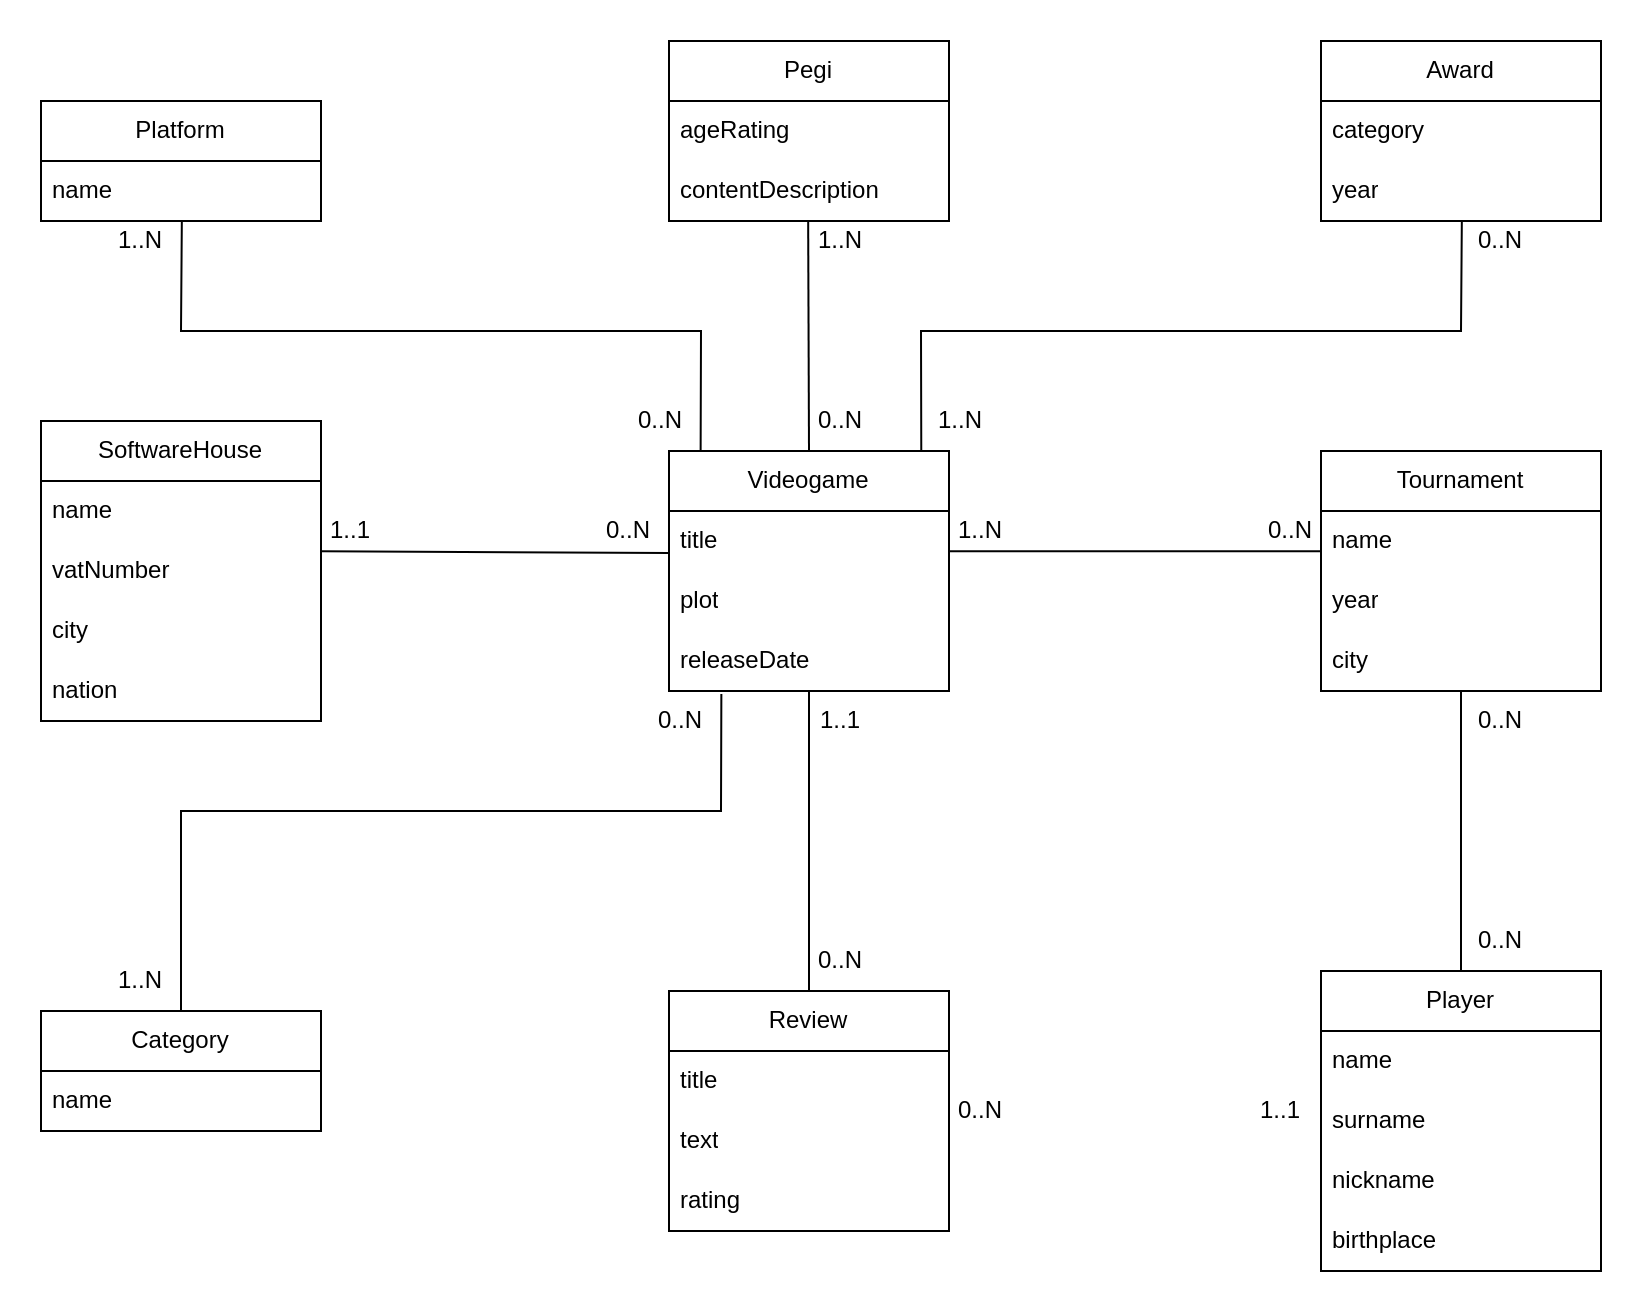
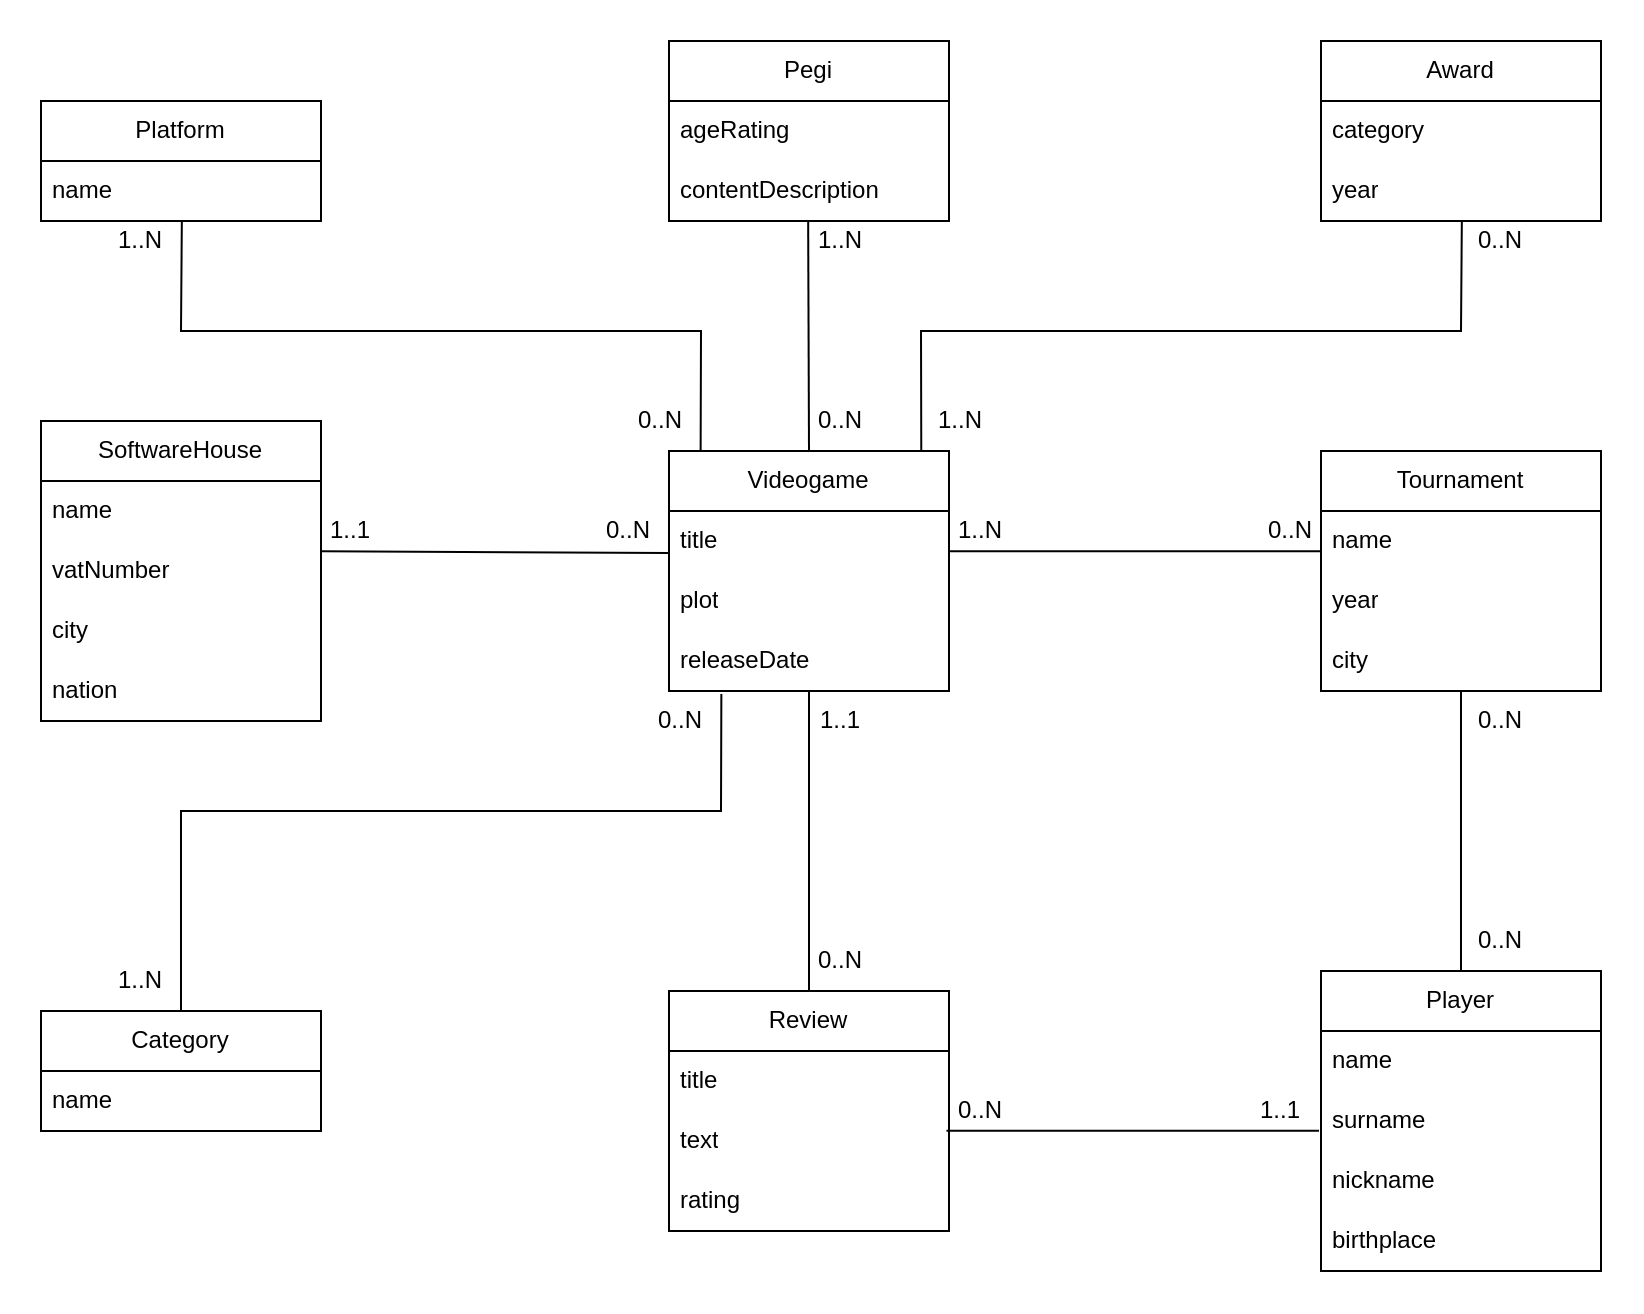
none -> (1135, 1131)
